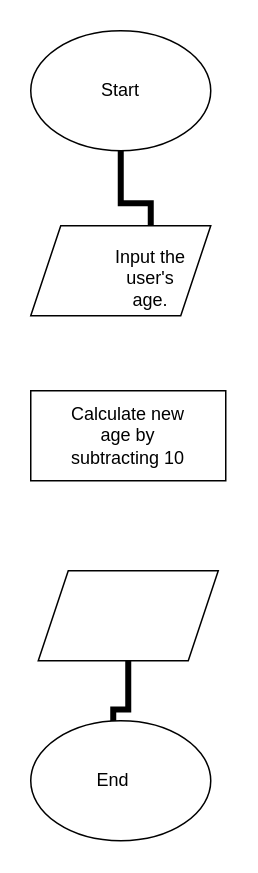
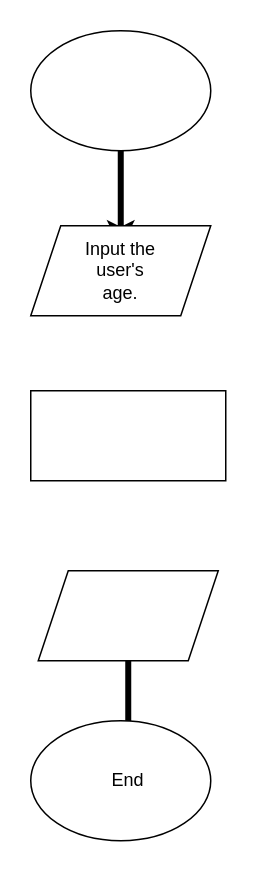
(121, 91) -> none
(151, 278) -> (121, 271)
(128, 436) -> none
(113, 781) -> (128, 781)
